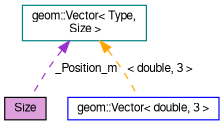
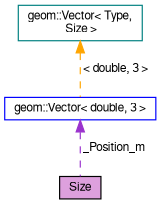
(46, 73) -> (80, 154)
